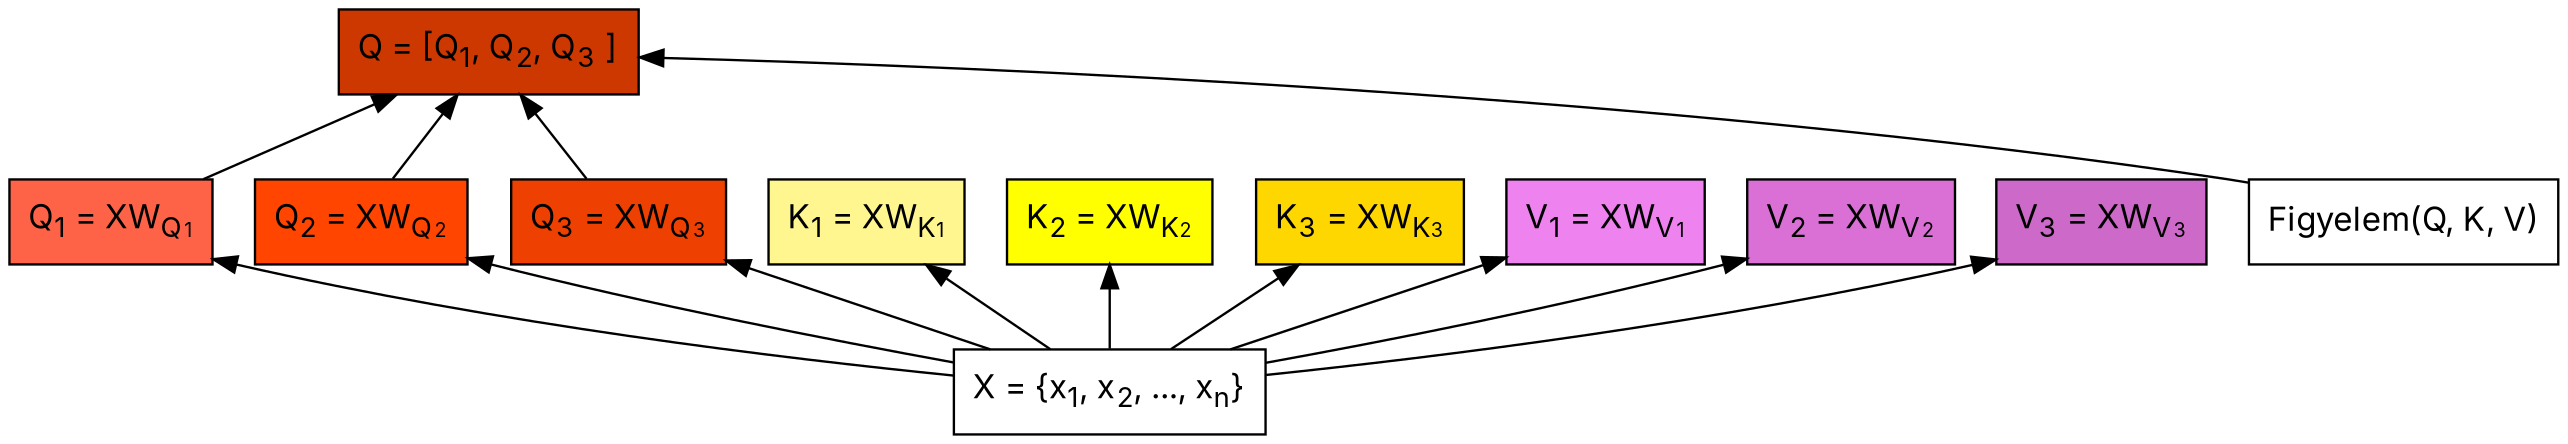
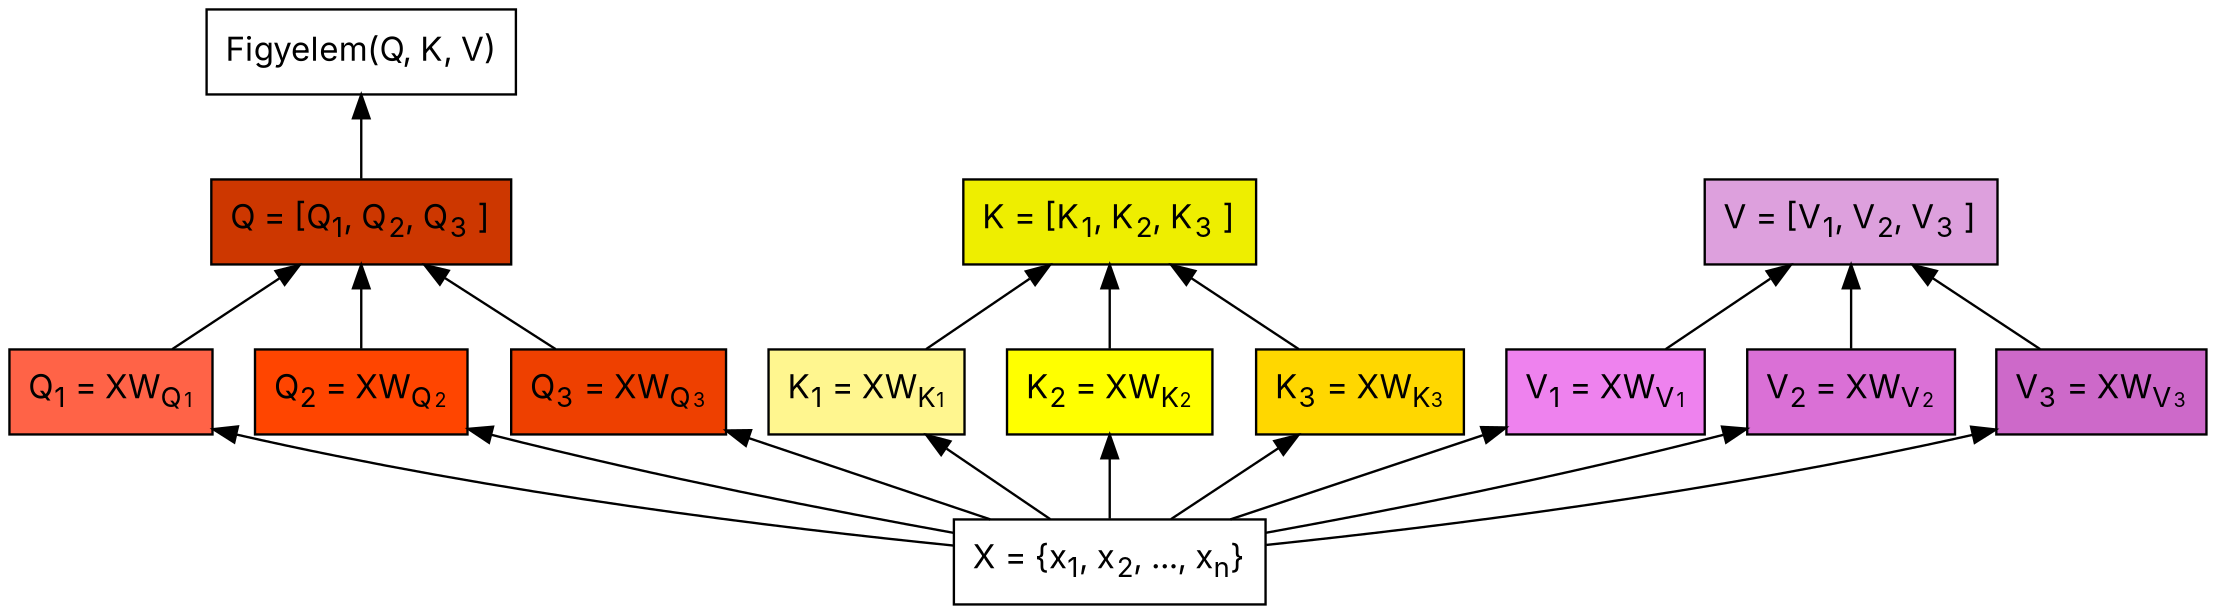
(1458, 98) -> (361, 149)
none -> (1110, 222)
none -> (1851, 222)
